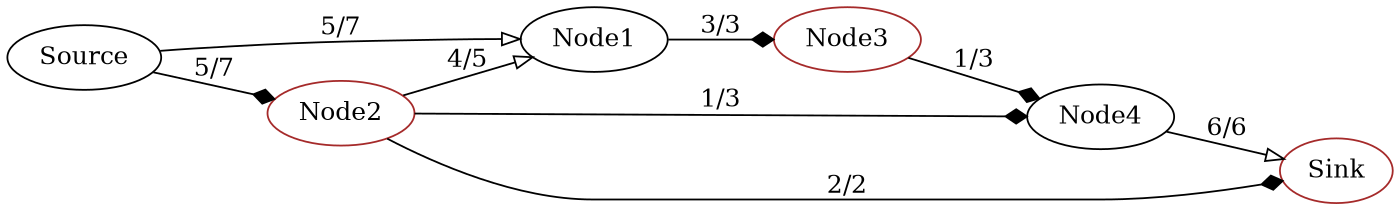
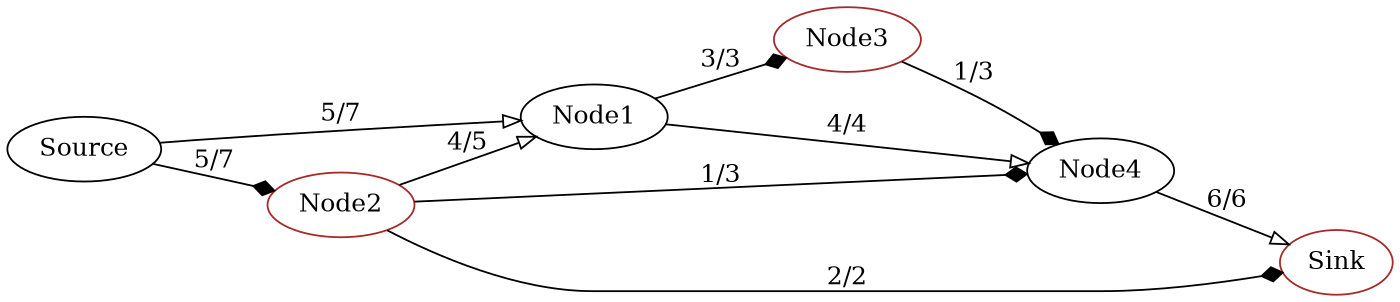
none -> (838, 143)
